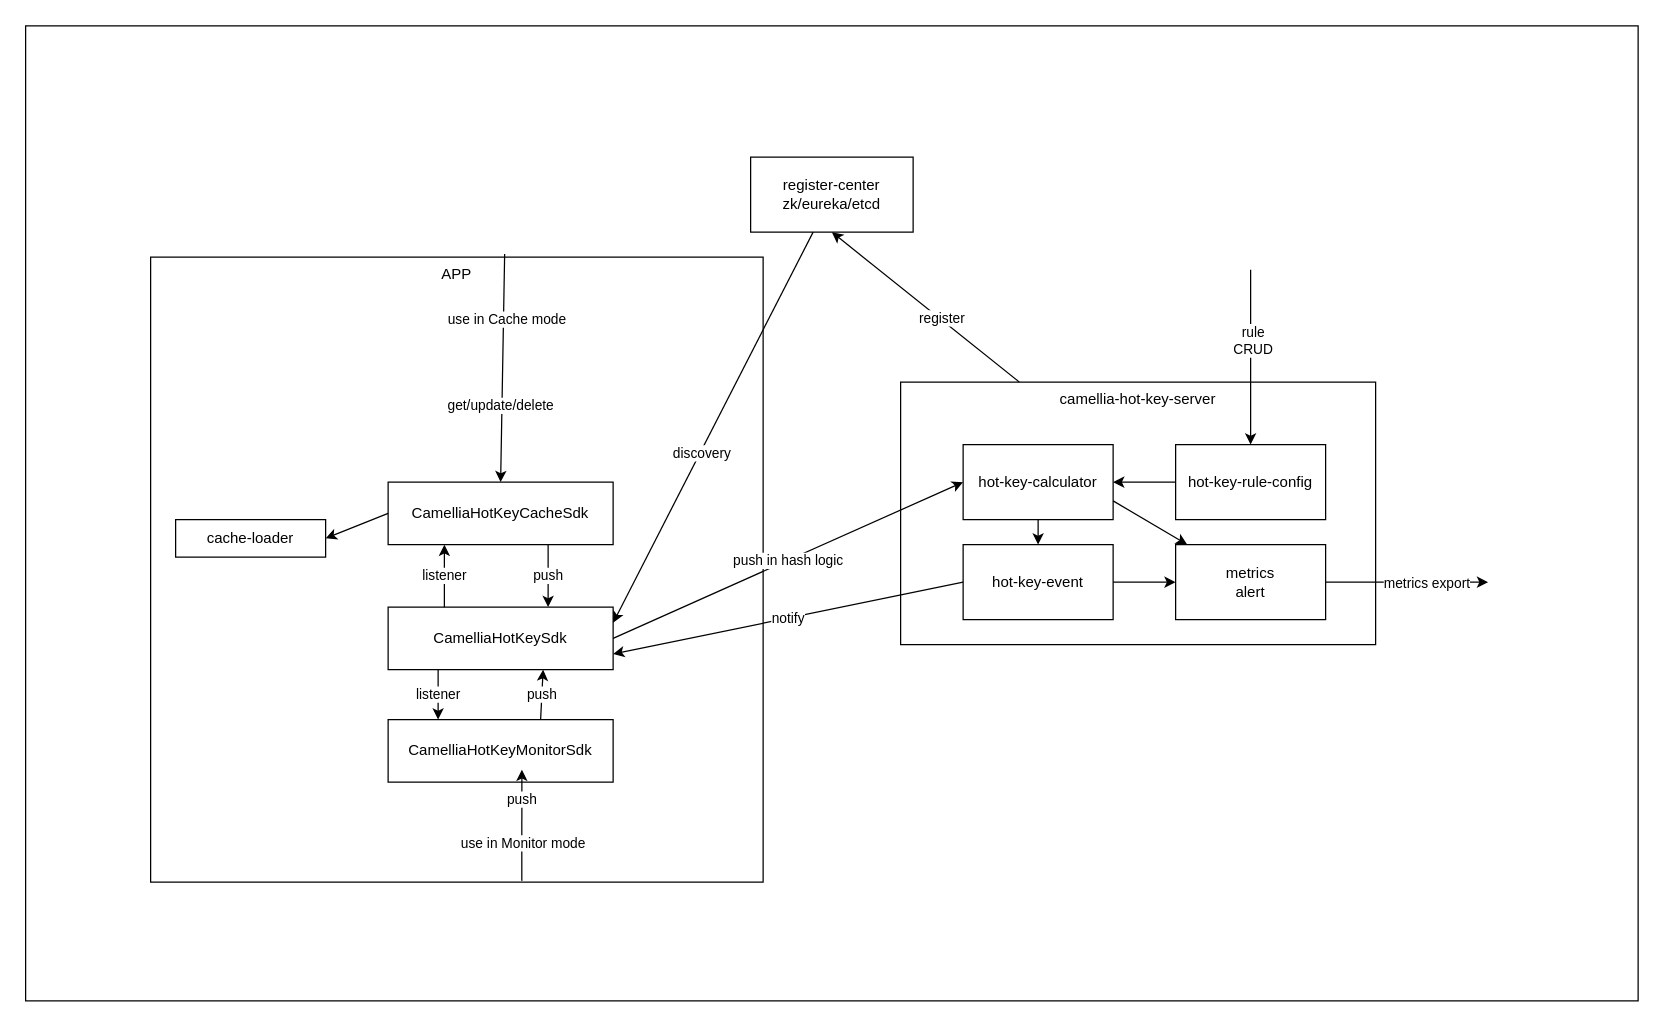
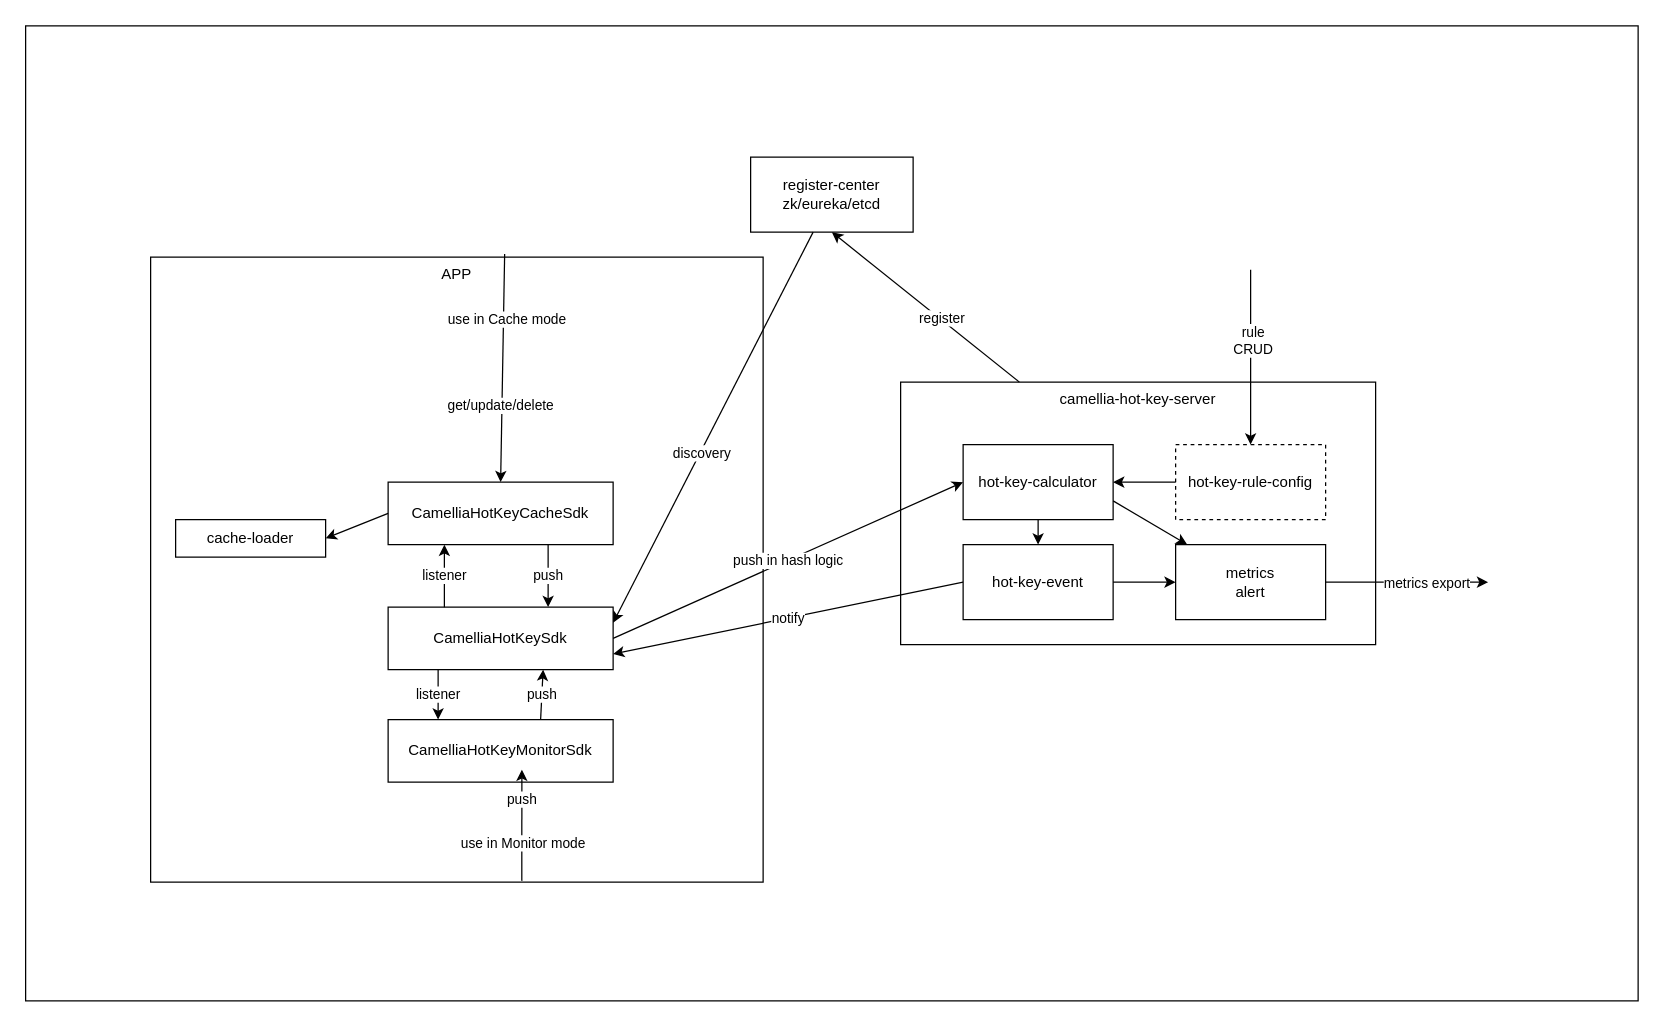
(1251, 482) -> (1251, 482)
